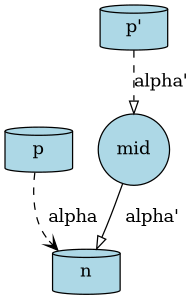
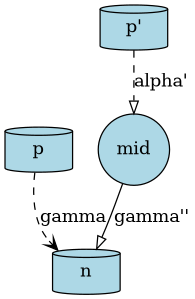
(73, 217) -> (73, 217)
(152, 217) -> (152, 217)
